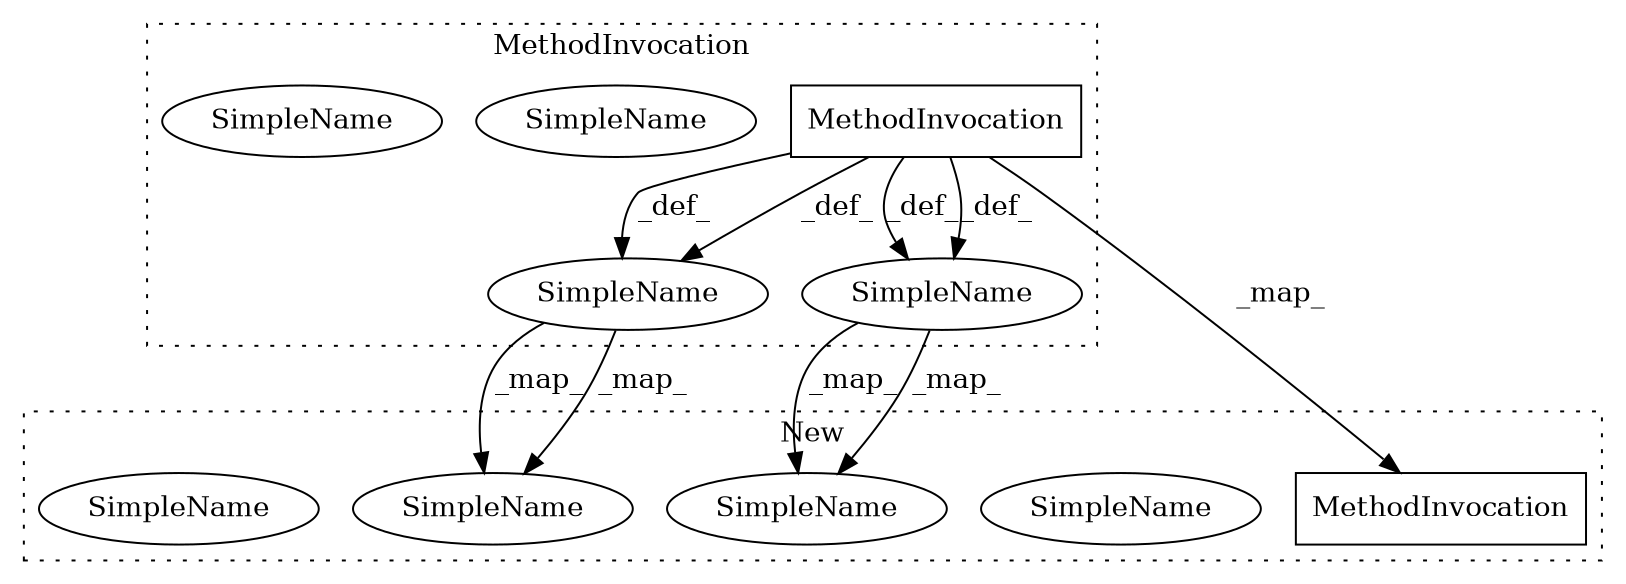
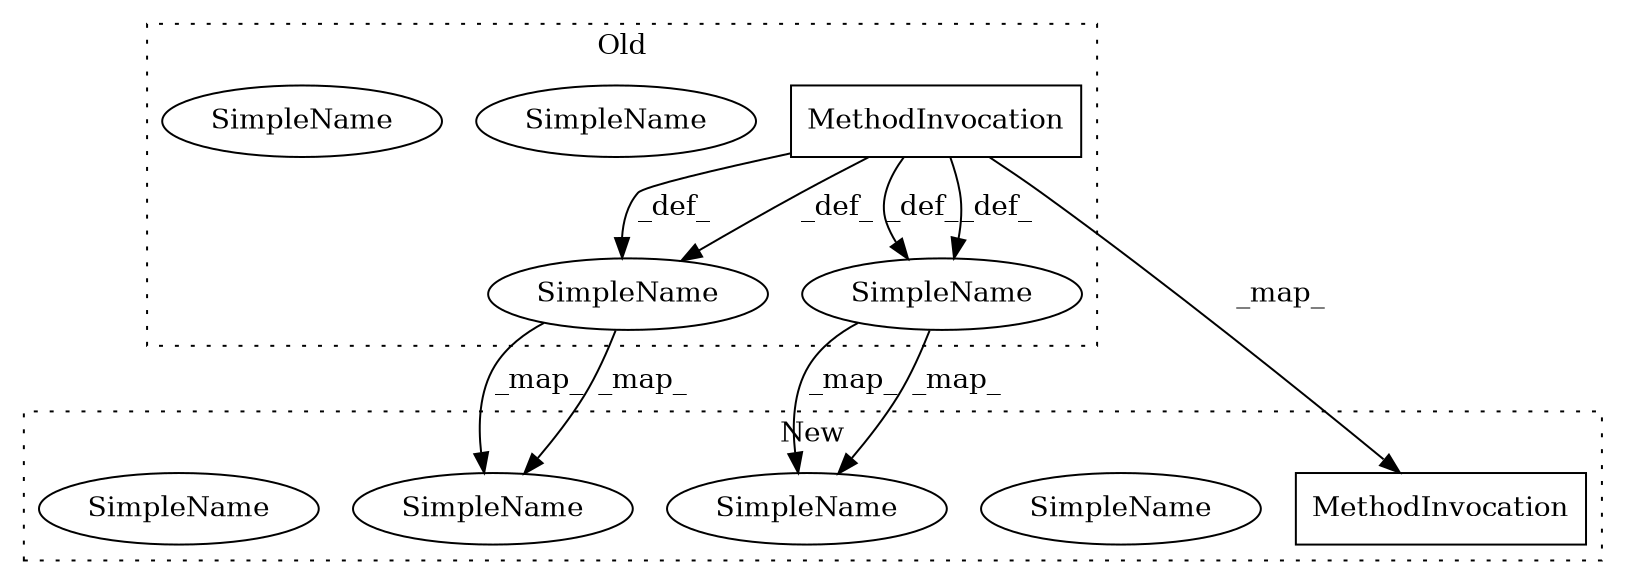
(622, 47) -> (622, 47)
